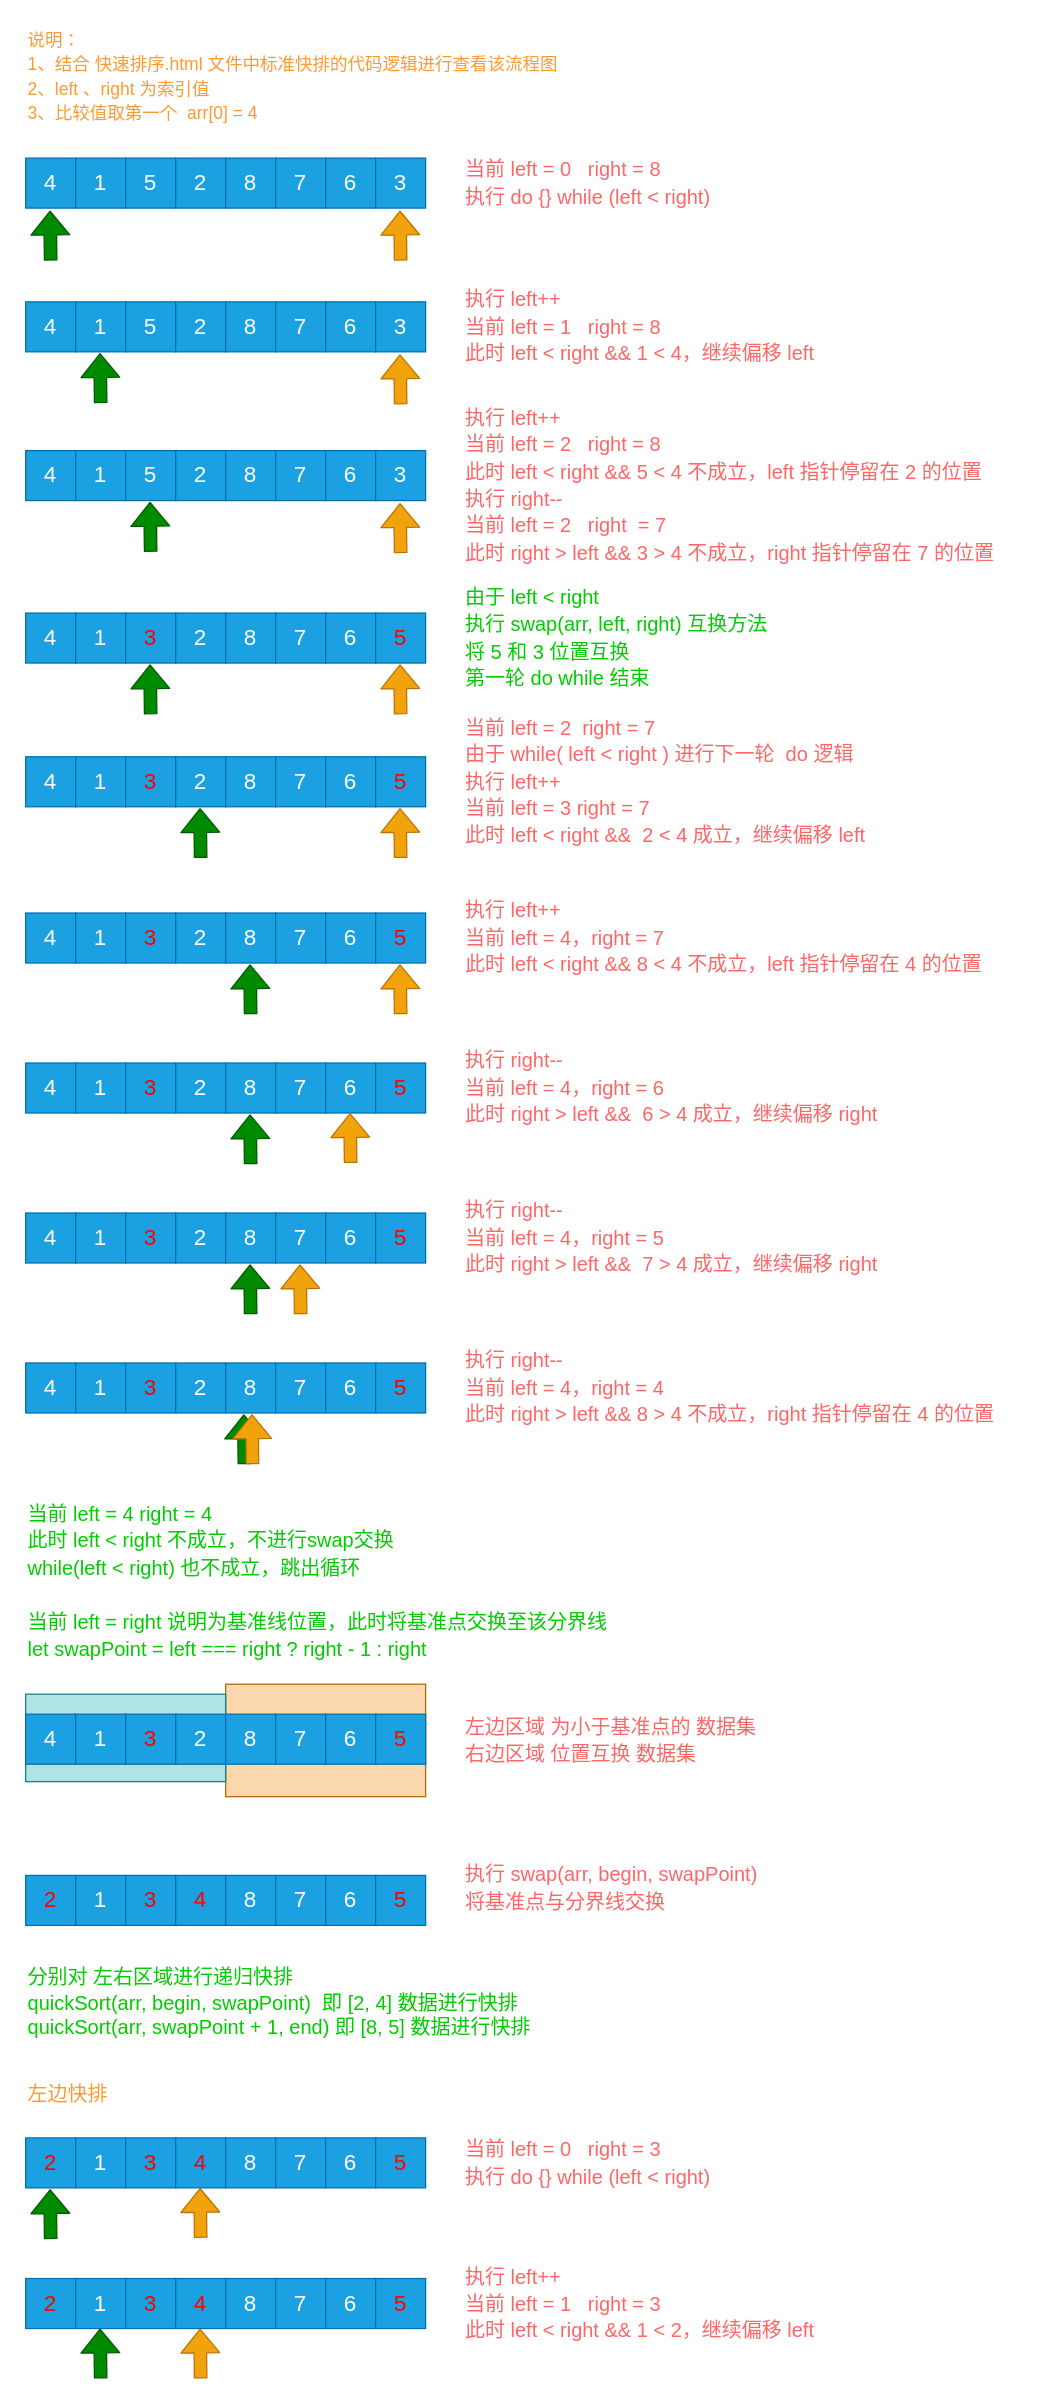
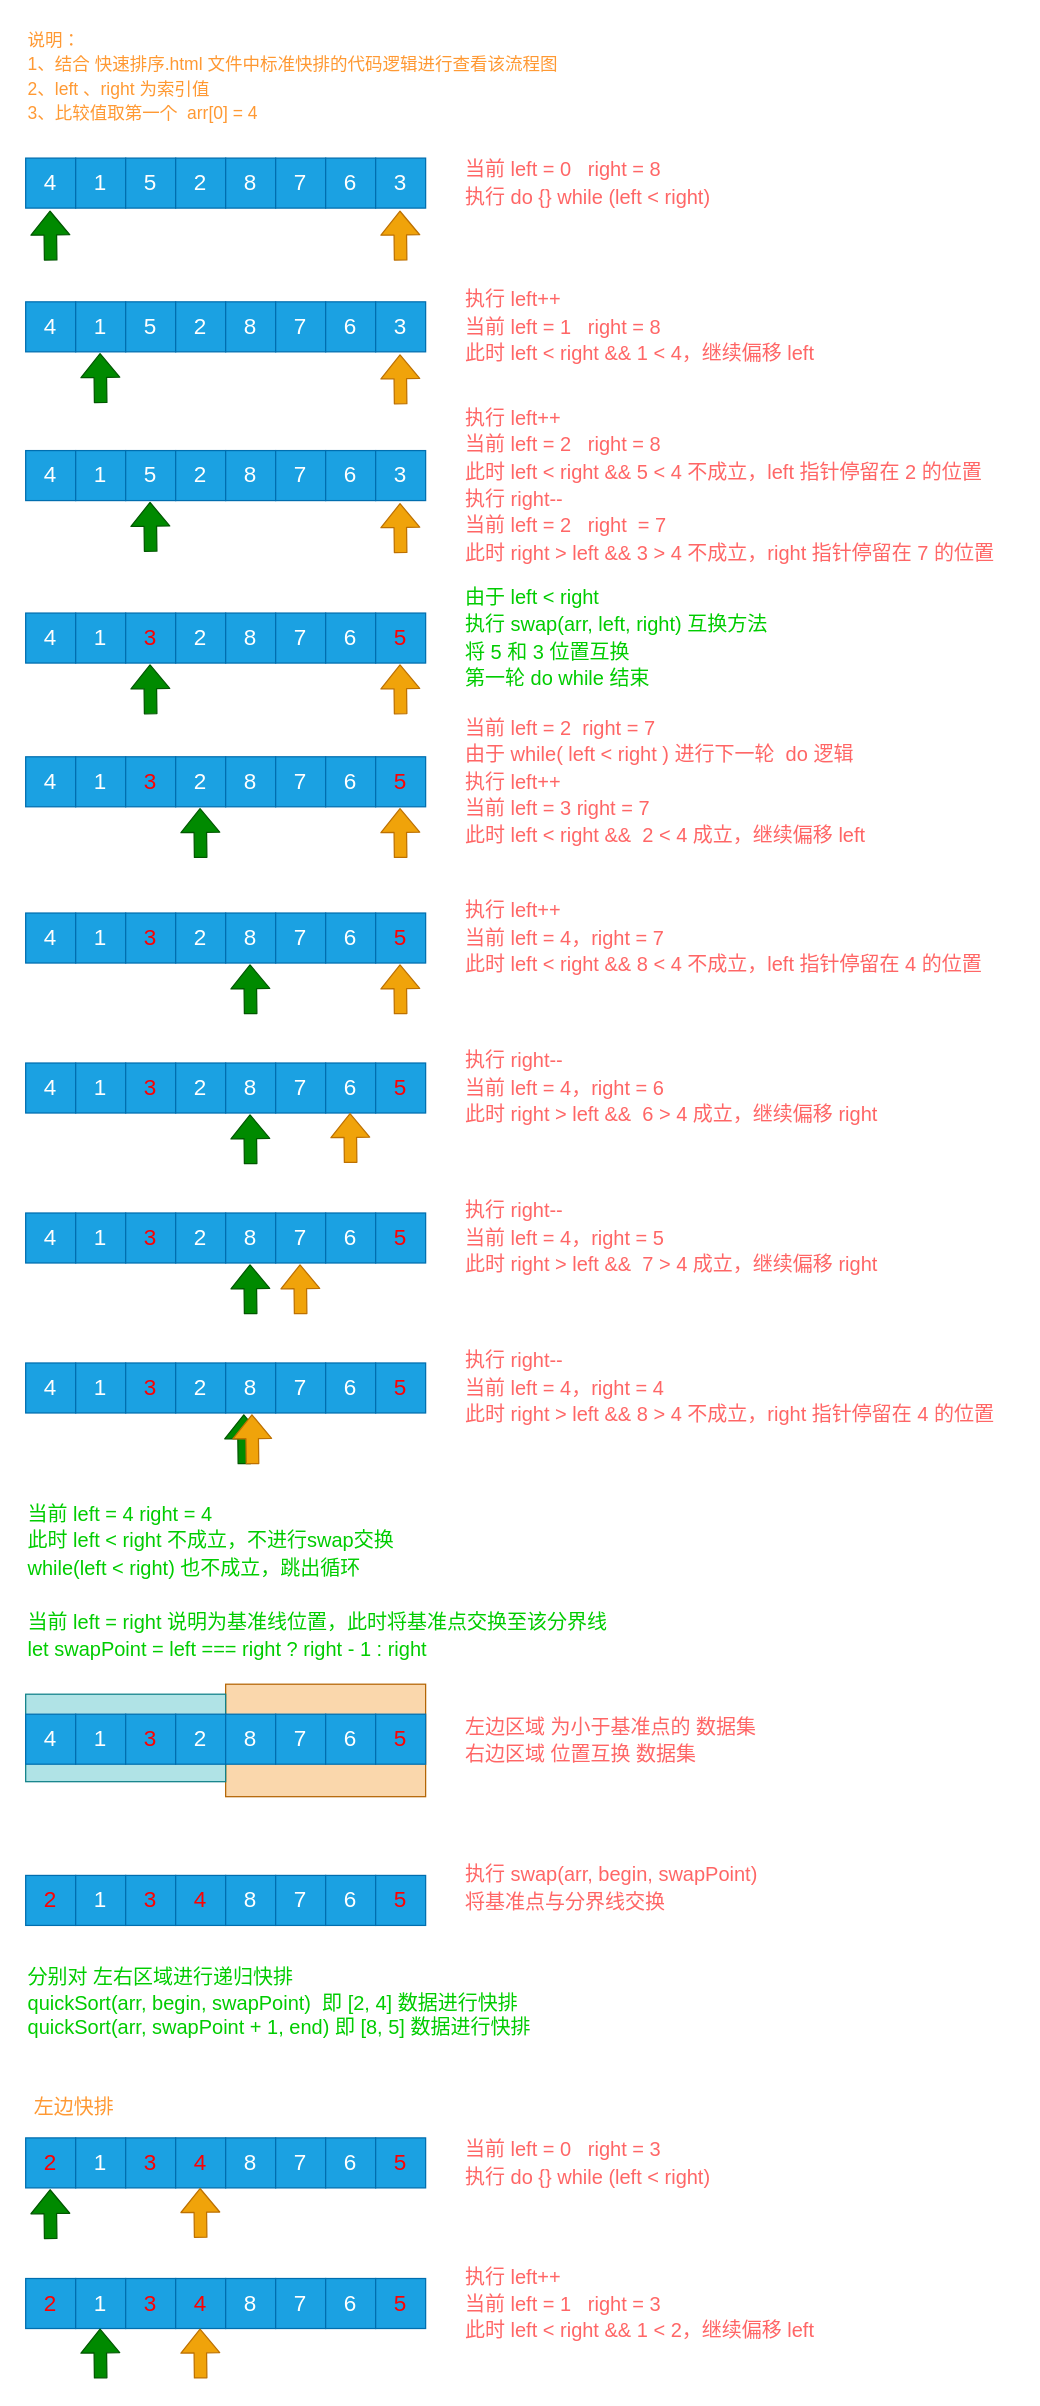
(76, 2094) -> (82, 2107)
